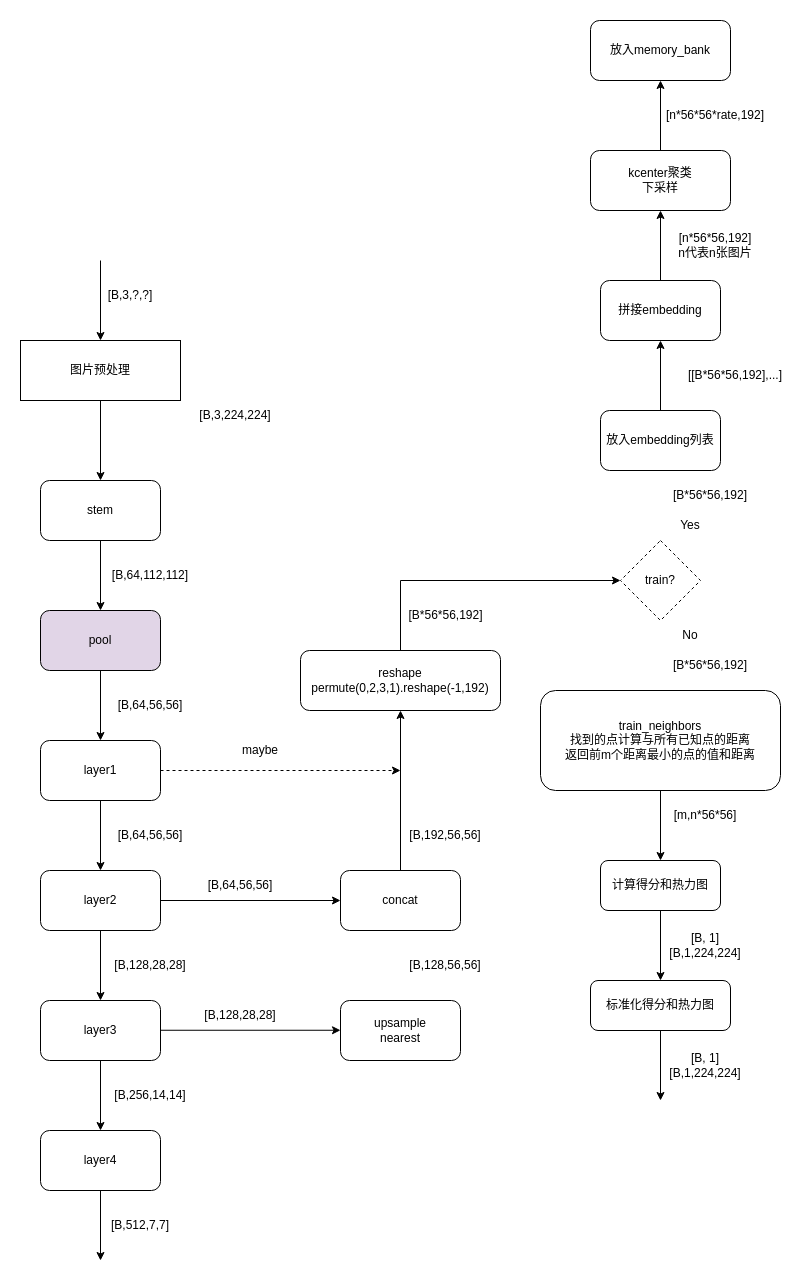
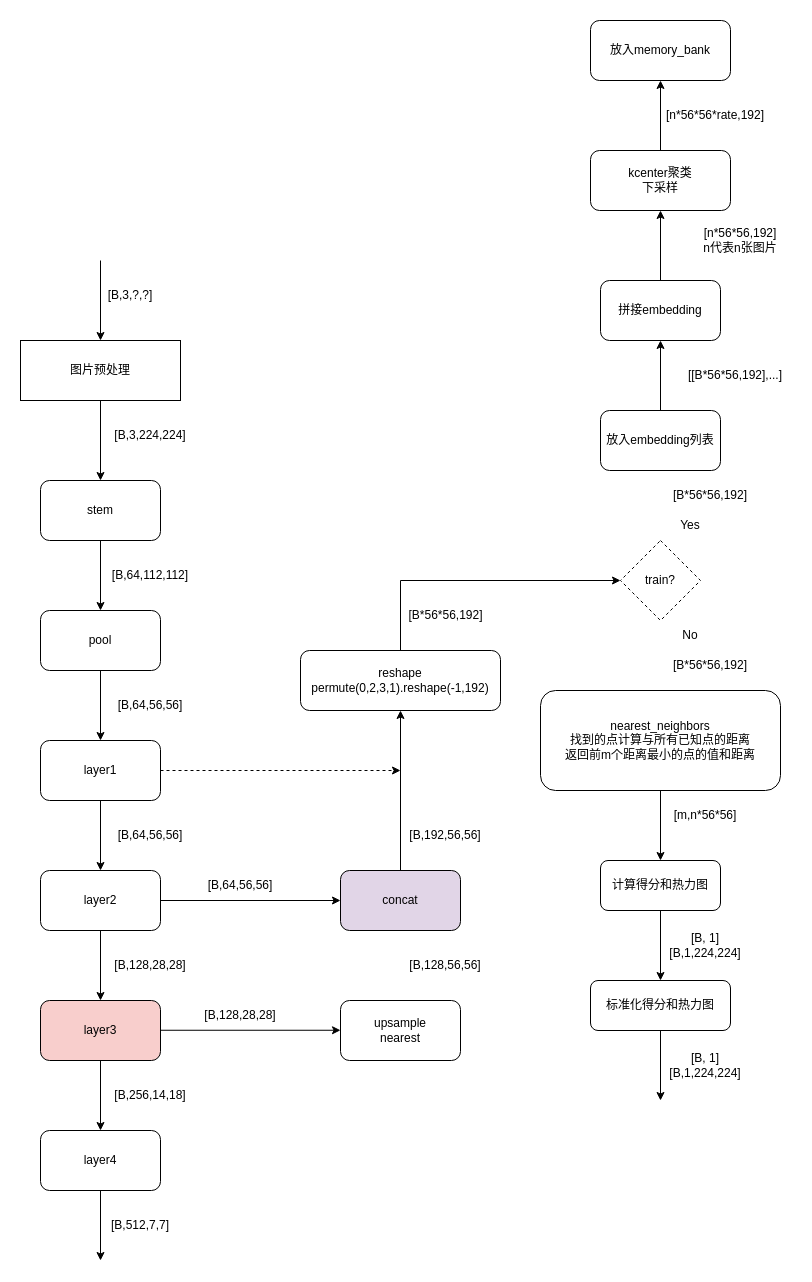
(716, 246) -> (741, 241)
(236, 416) -> (151, 436)
(101, 641) -> (101, 641)
(661, 741) -> (661, 741)
(261, 751) -> none
(401, 901) -> (401, 901)
(101, 1031) -> (101, 1031)
(151, 1096) -> (151, 1096)
